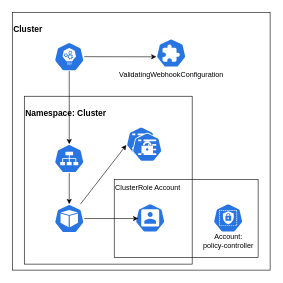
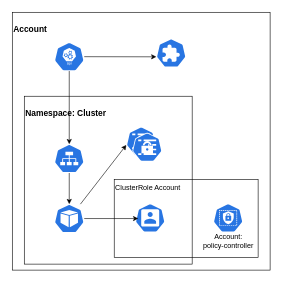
(27, 21) -> (28, 21)
(171, 75) -> none
